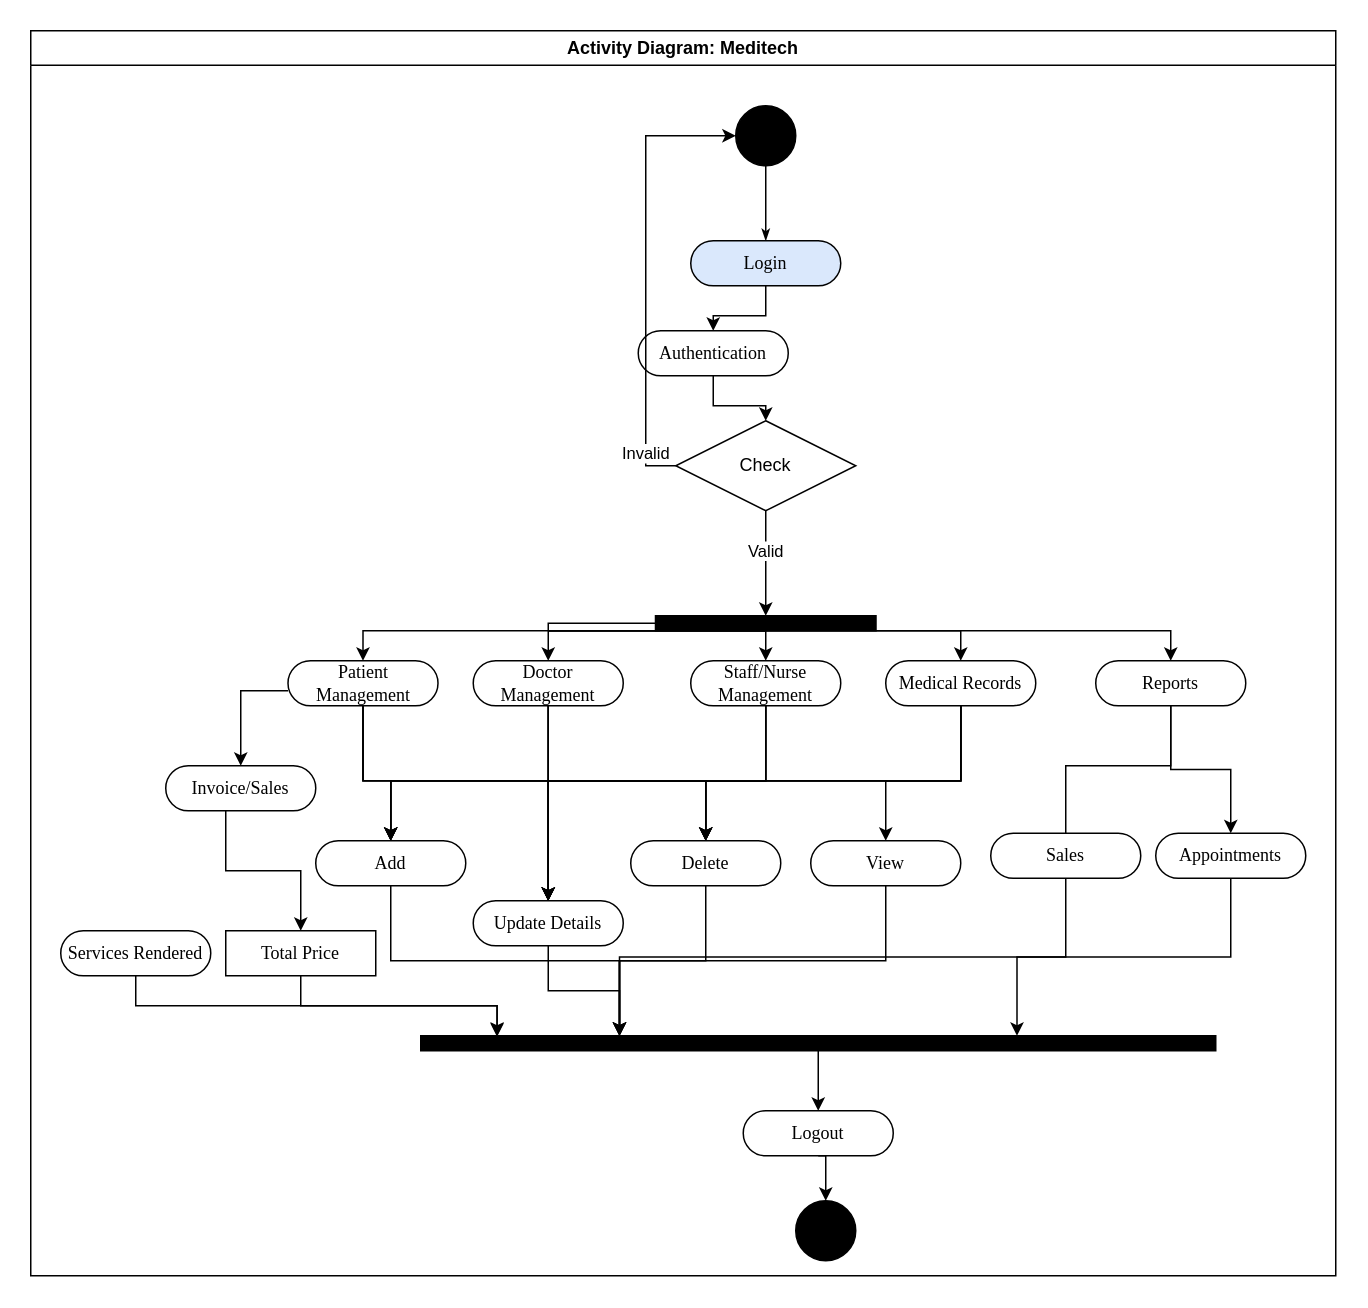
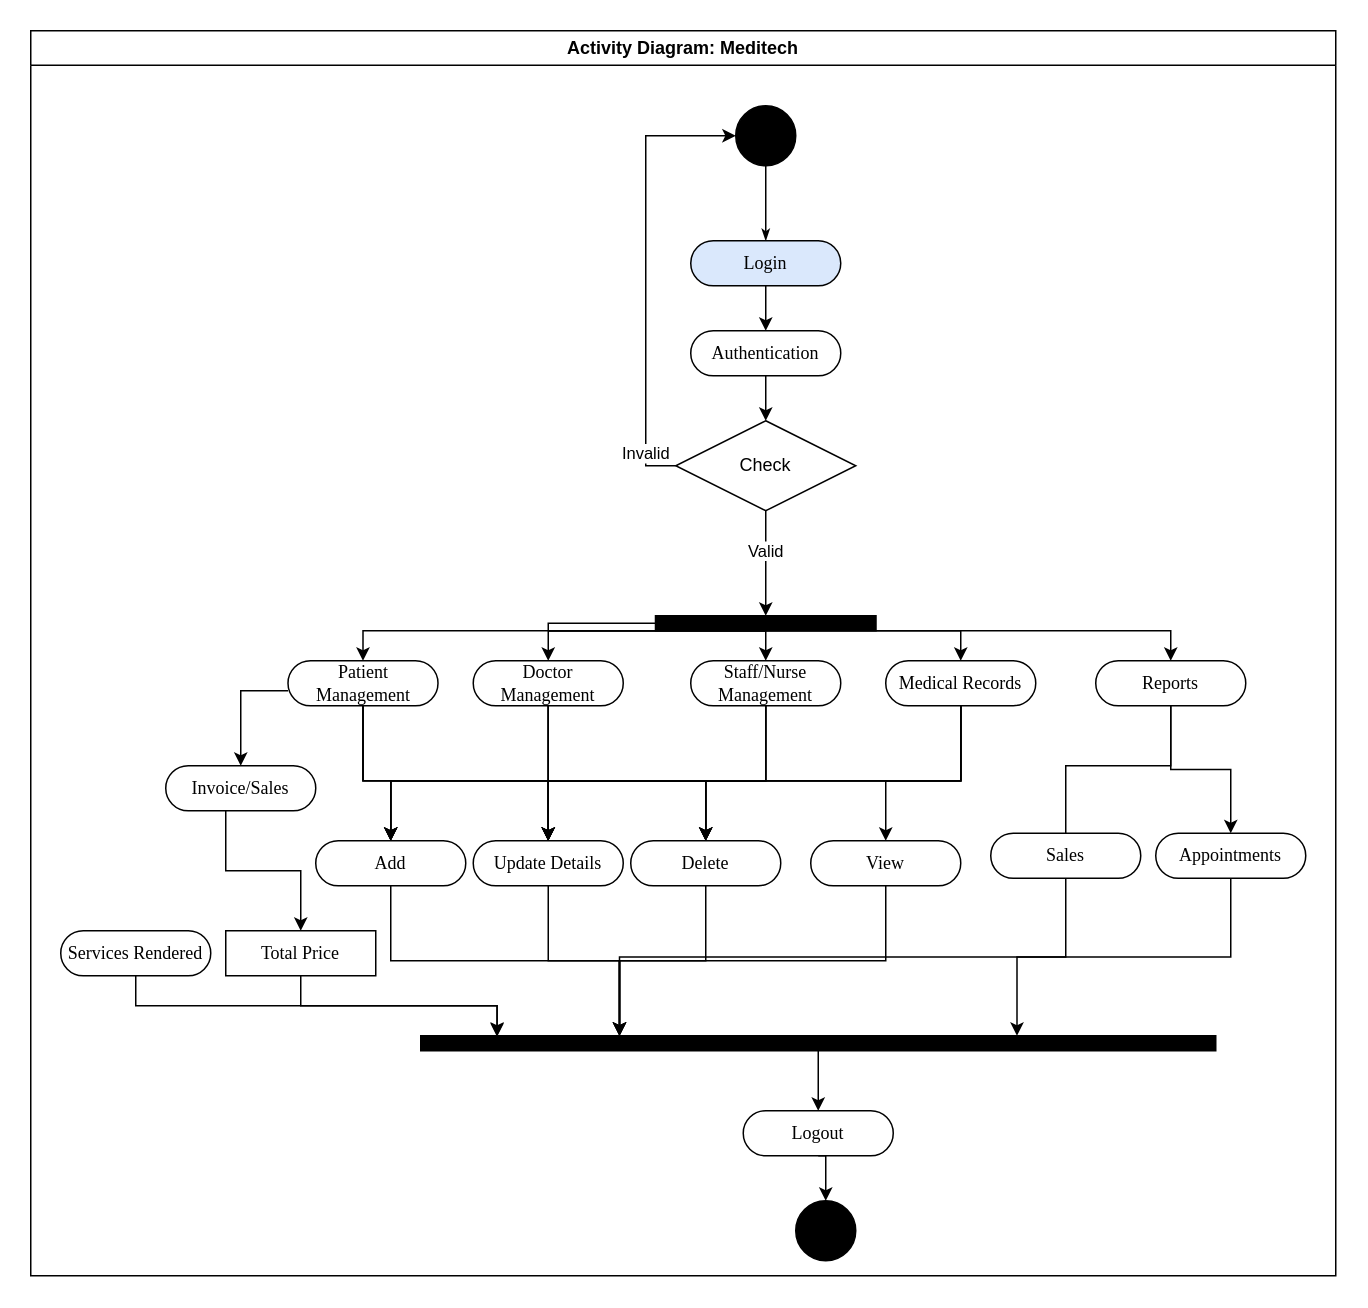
(713, 353) -> (766, 353)
(548, 923) -> (548, 863)
